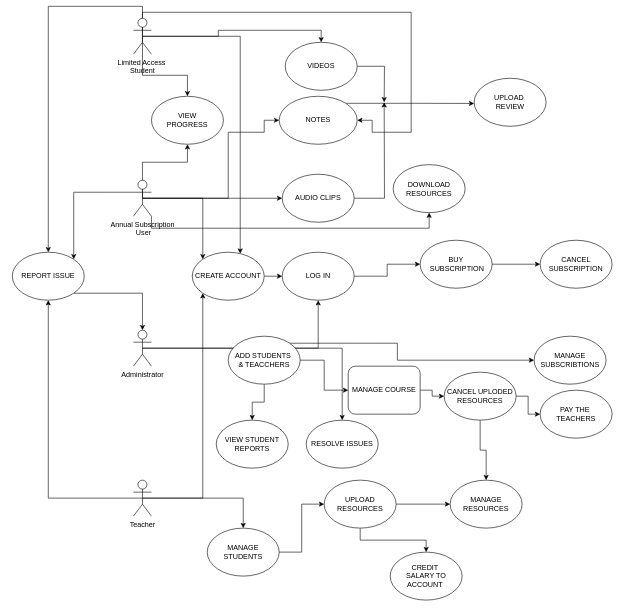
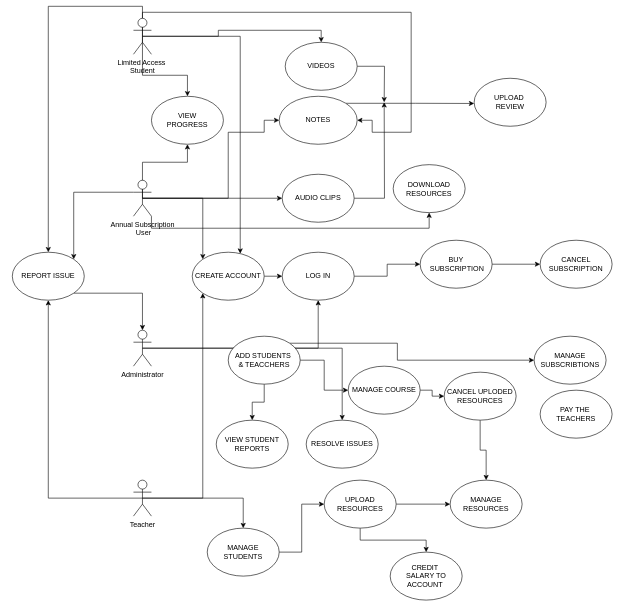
(384, 390) -> (384, 390)
(527, 396) -> none
